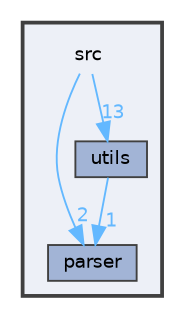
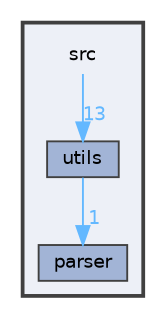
(57, 150) -> none
